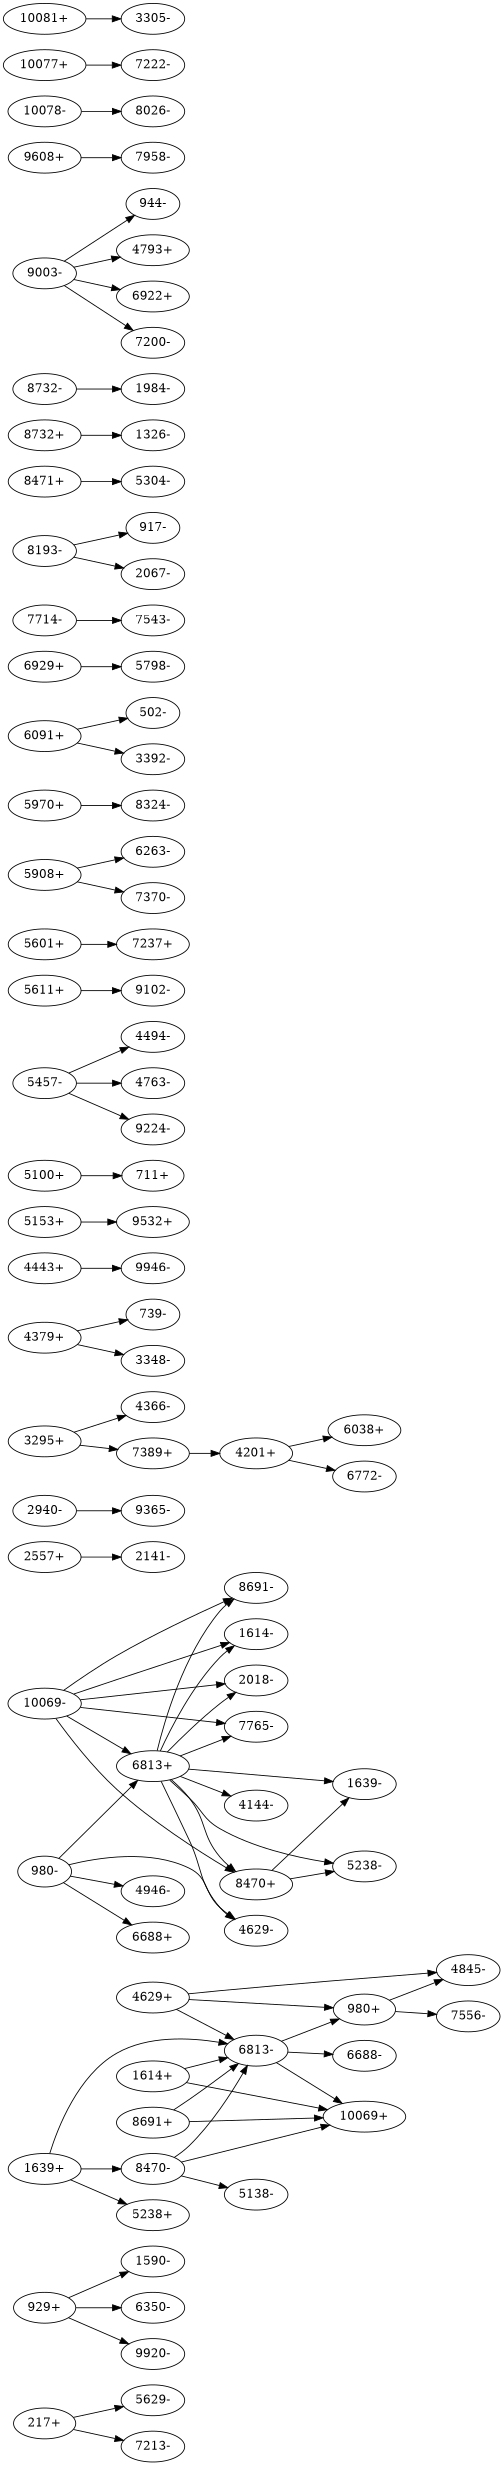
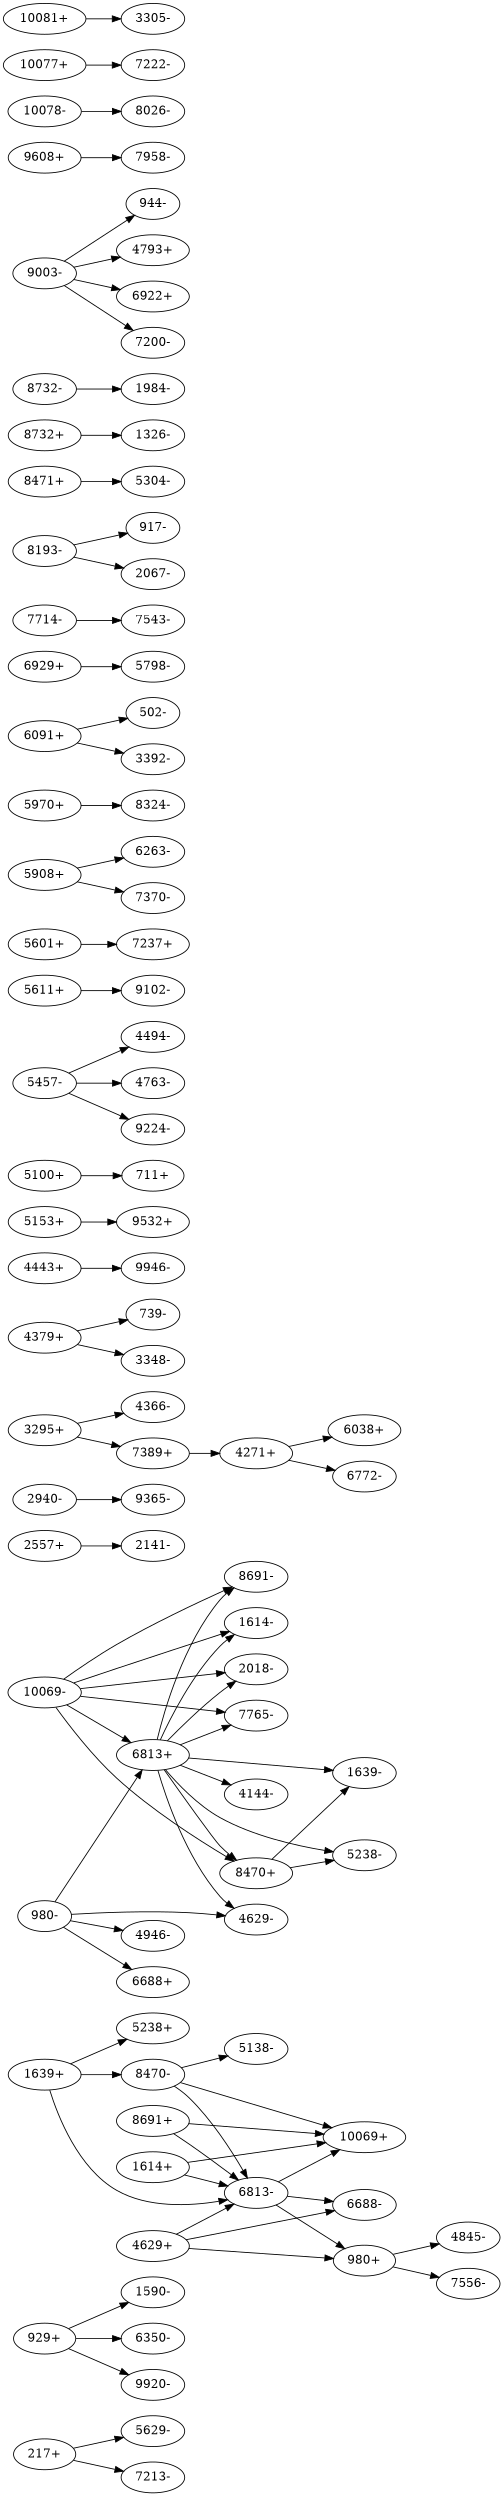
(256, 1453) -> (256, 1453)
(308, 1983) -> (256, 2226)
